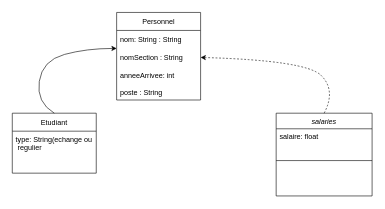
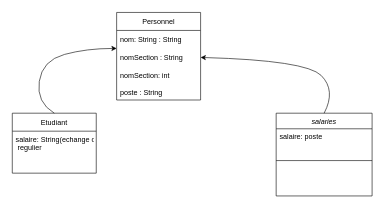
(280, 63) -> (280, 63)
(151, 76) -> (146, 76)
(303, 137) -> (304, 137)
(58, 139) -> (62, 139)
